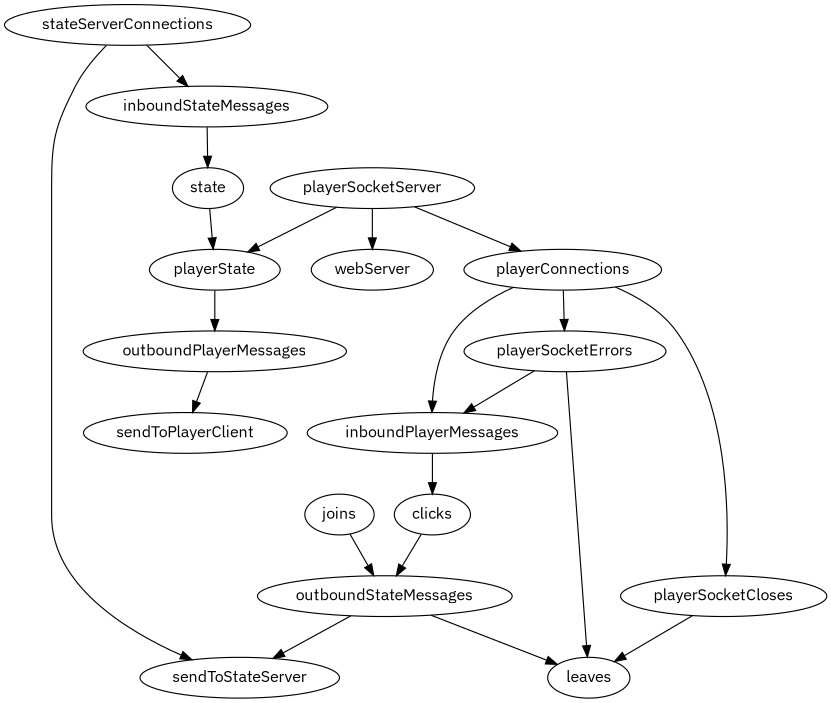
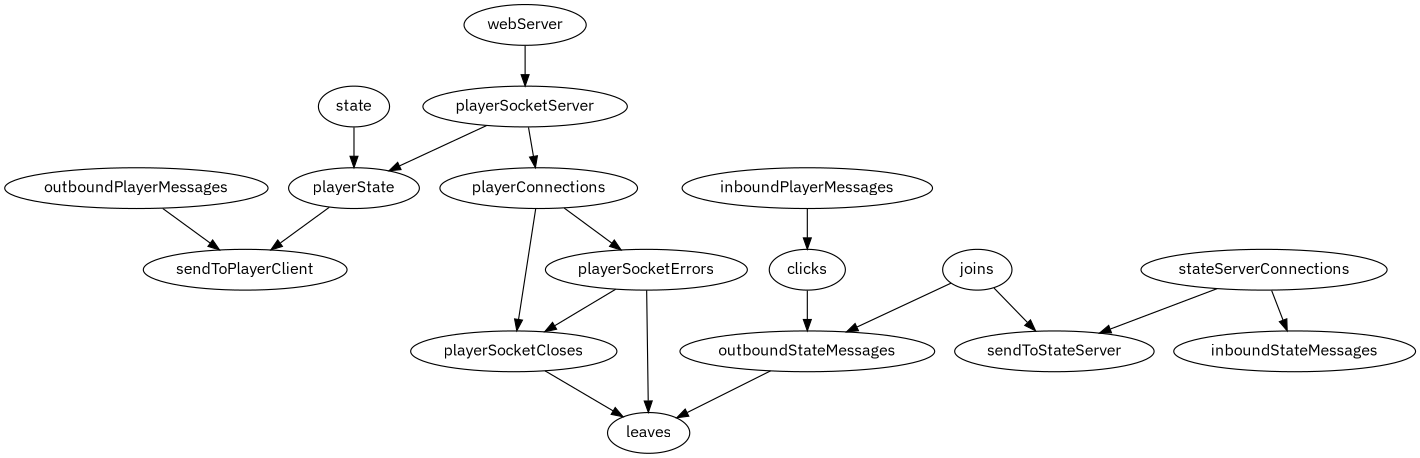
(207, 142) -> none
(372, 223) -> (525, 60)
(215, 305) -> (305, 225)
(454, 331) -> none
(504, 389) -> (585, 307)
(317, 634) -> (1011, 305)
